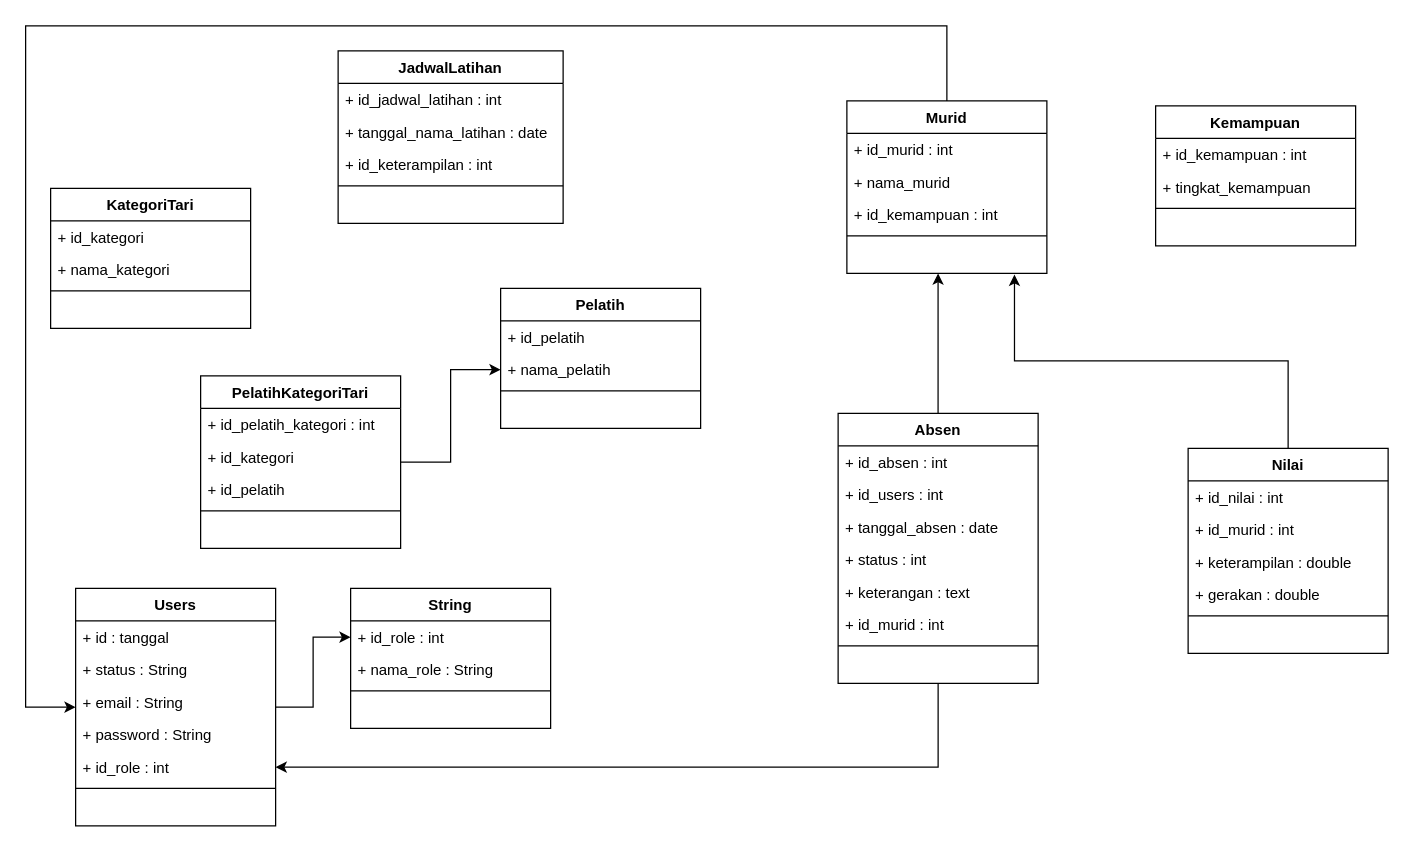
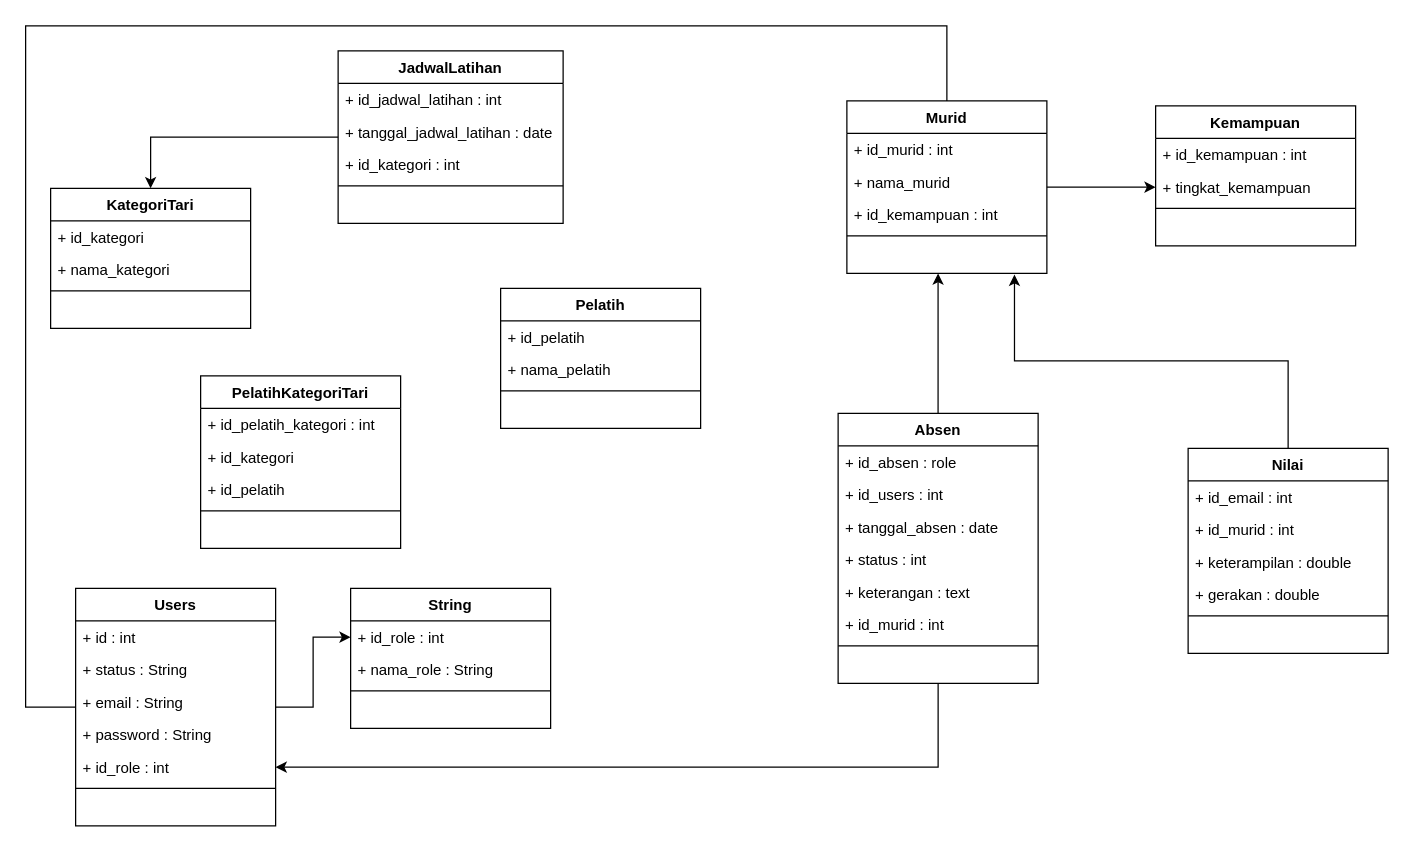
(453, 133) -> (460, 133)
none -> (222, 137)
(426, 165) -> (411, 165)
none -> (1097, 187)
(451, 420) -> none
(901, 463) -> (905, 463)
(1245, 498) -> (1247, 498)
(130, 638) -> (113, 638)
(66, 707) -> (68, 707)
